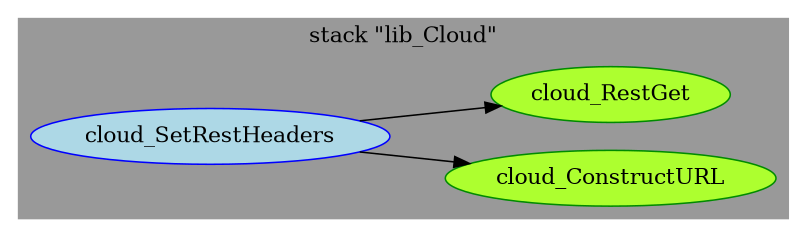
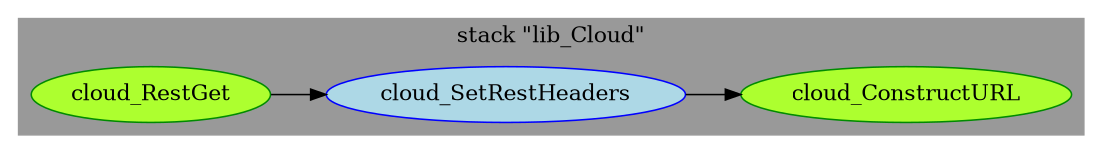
(423, 114) -> (291, 95)
